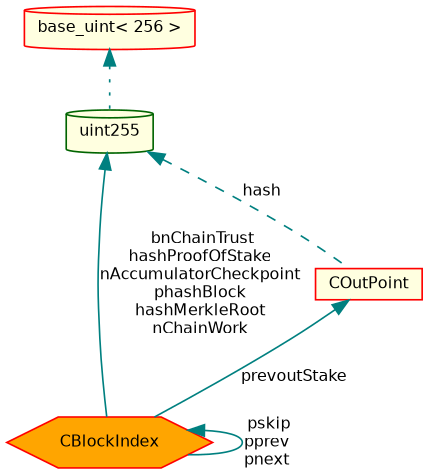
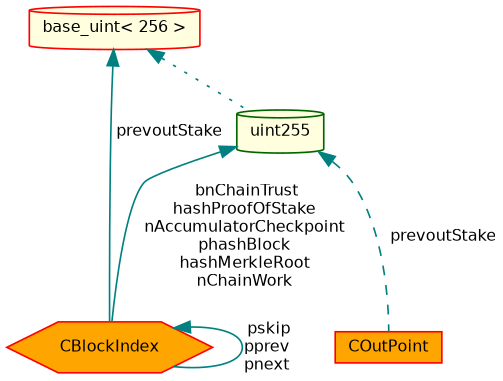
(260, 192) -> (441, 237)
(369, 284) -> (389, 347)
(246, 366) -> (110, 194)
